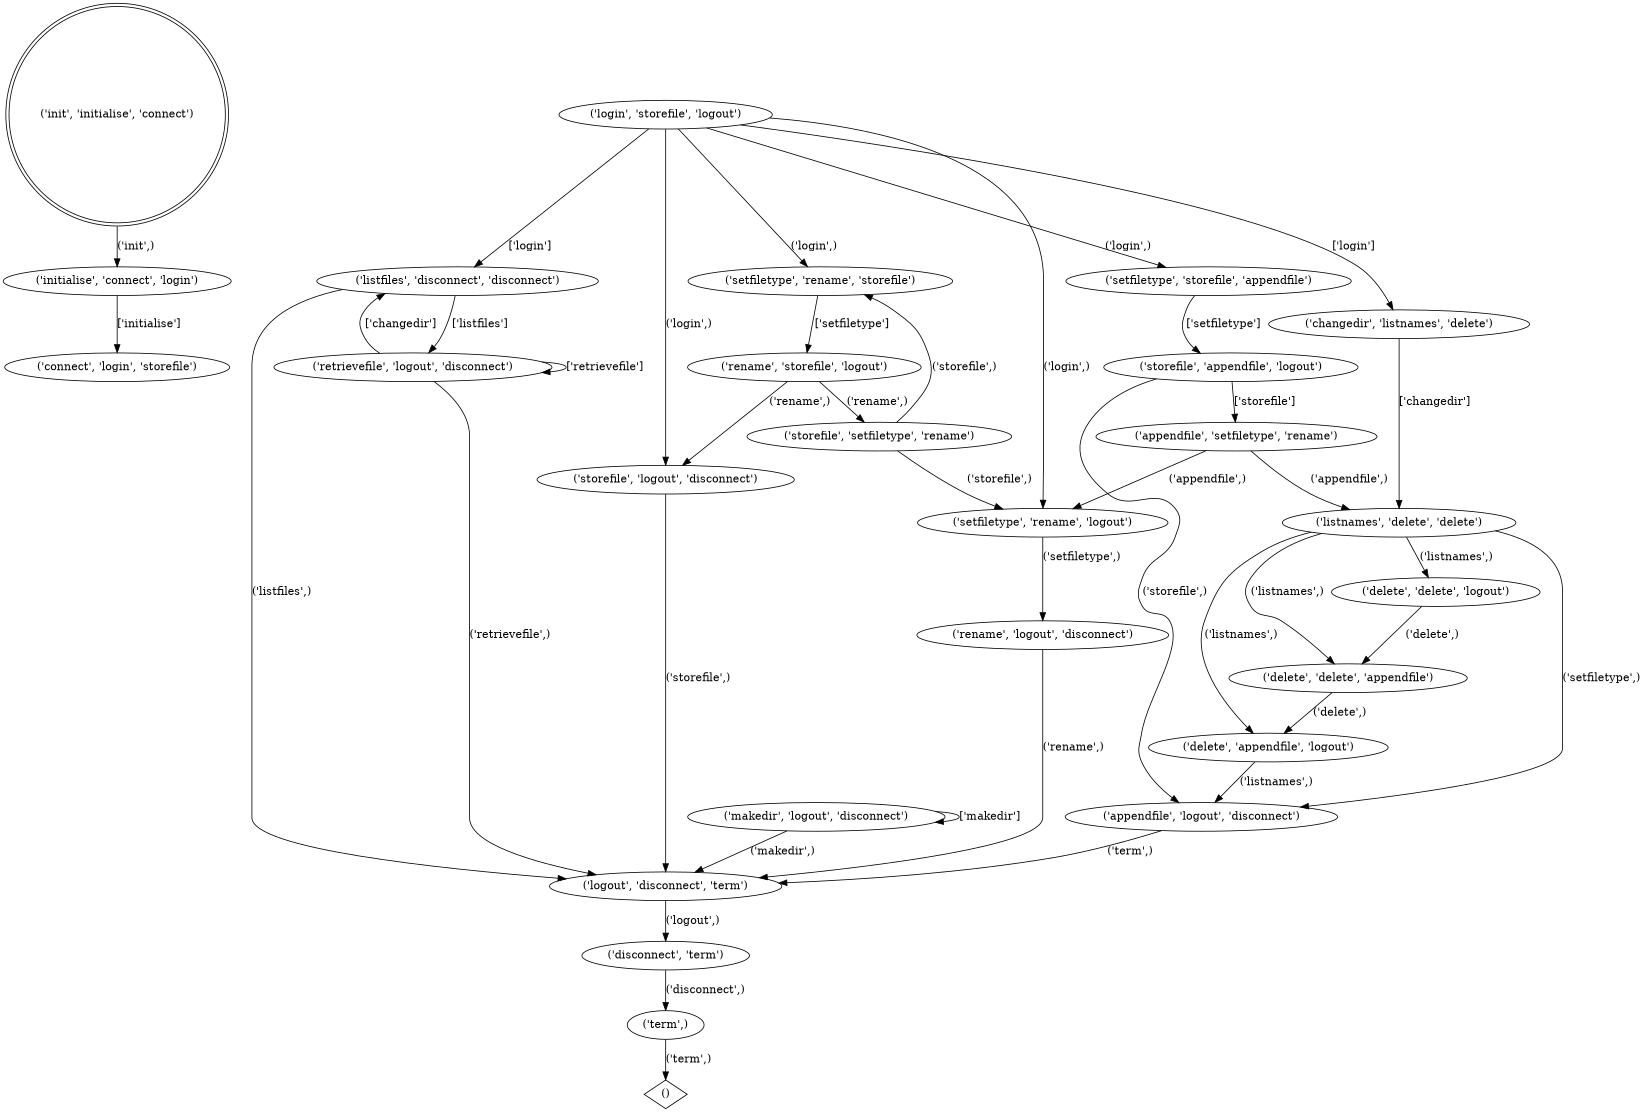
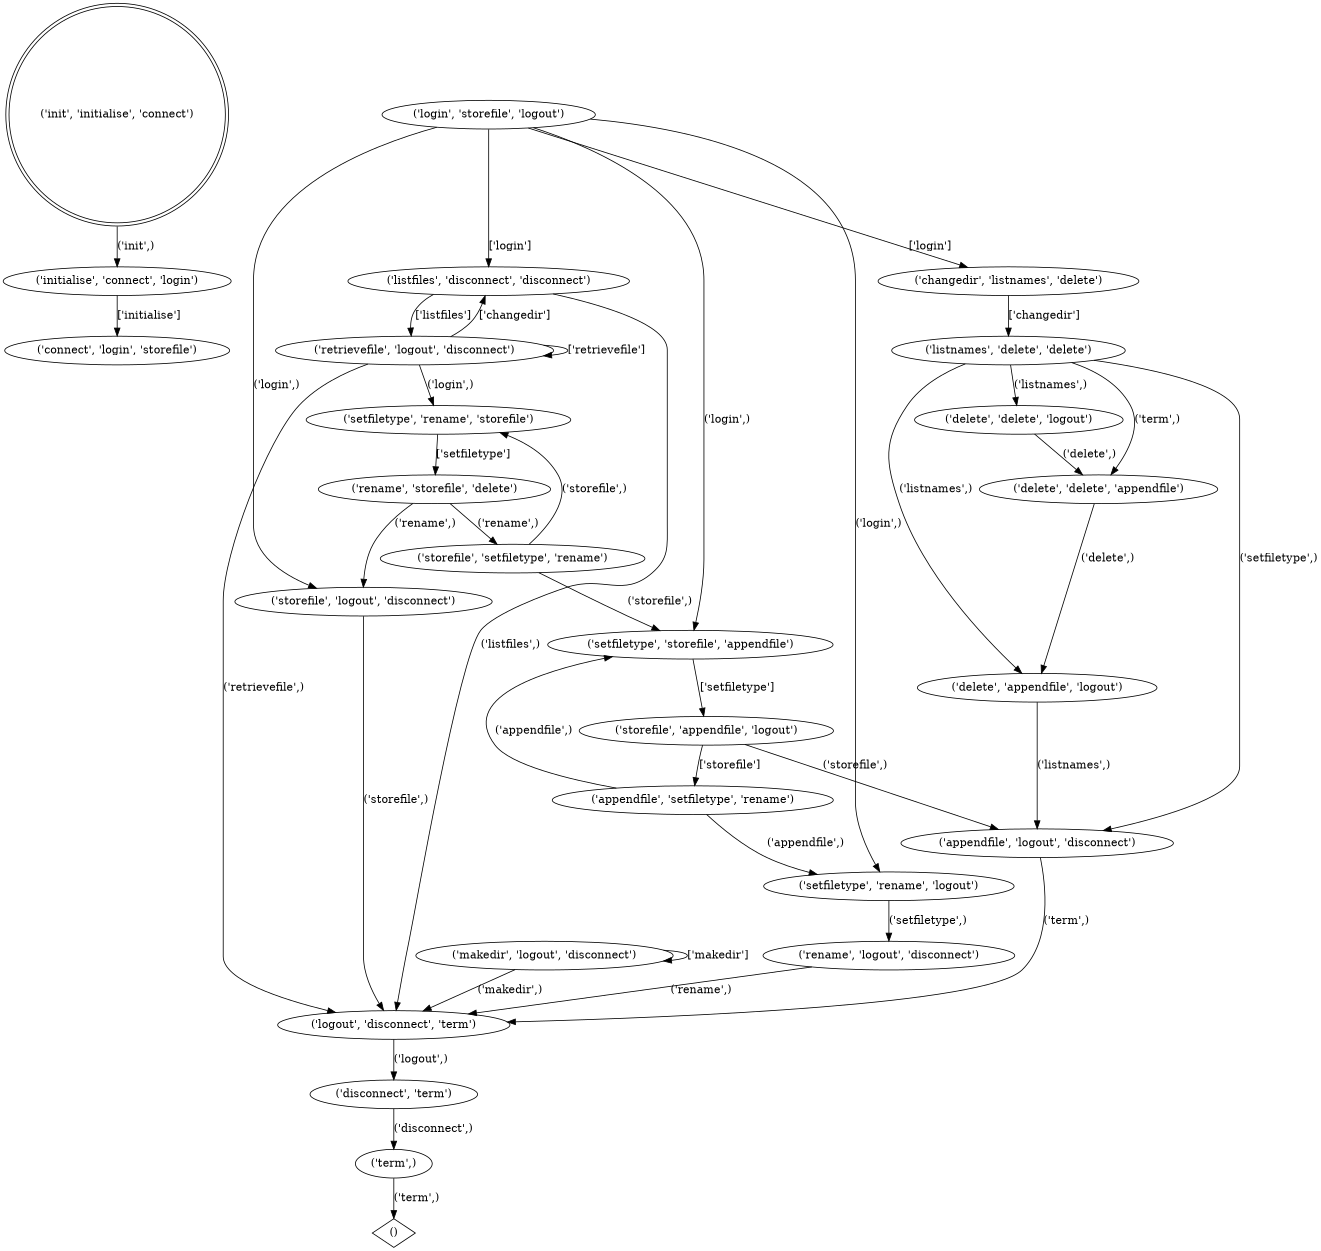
(740, 195) -> (425, 381)
(804, 367) -> (434, 489)
(945, 482) -> (595, 601)
(1294, 484) -> (487, 729)
(1288, 592) -> (1158, 420)
